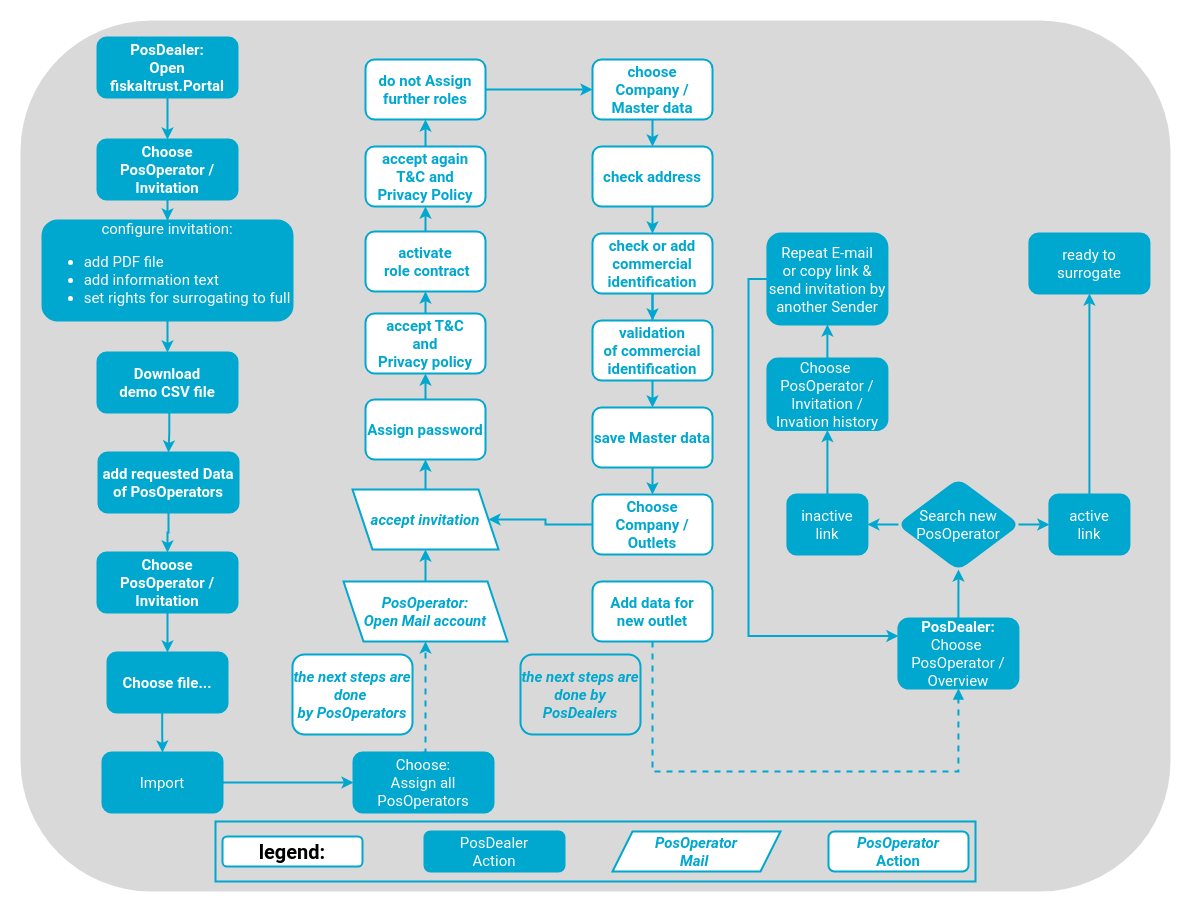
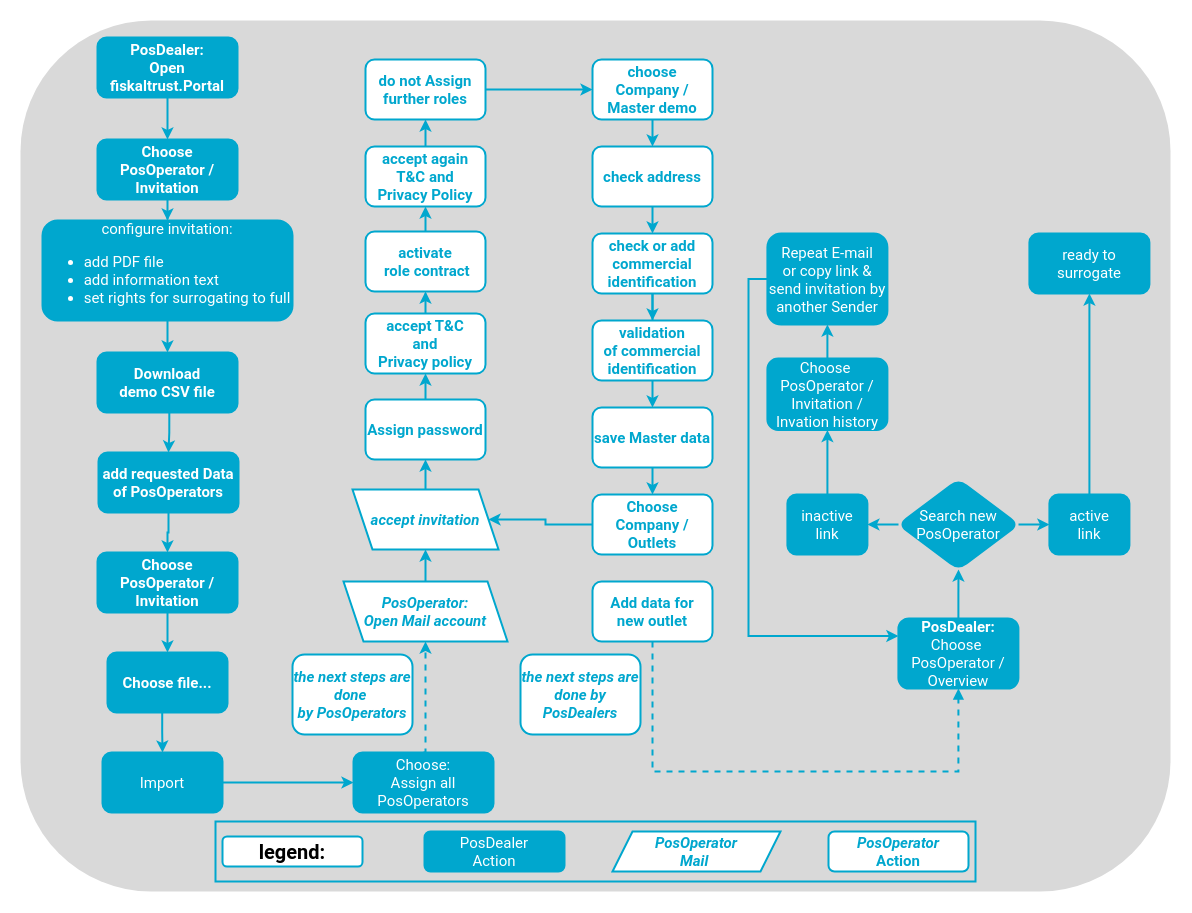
(653, 90) -> (653, 90)
(581, 695) -> (581, 695)
